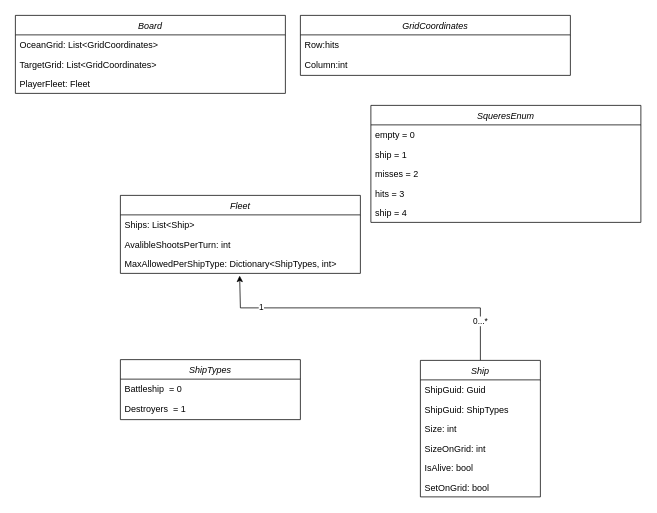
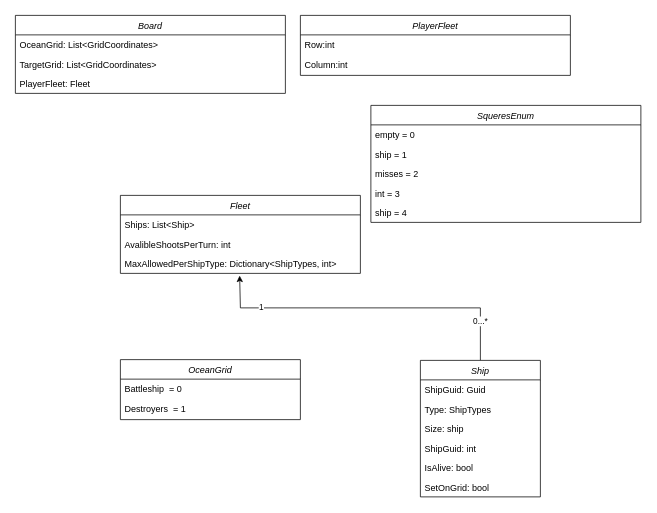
(435, 26) -> (435, 26)
(322, 45) -> (320, 45)
(392, 194) -> (389, 194)
(210, 370) -> (210, 370)
(468, 410) -> (460, 410)
(443, 429) -> (445, 429)
(456, 449) -> (451, 449)
